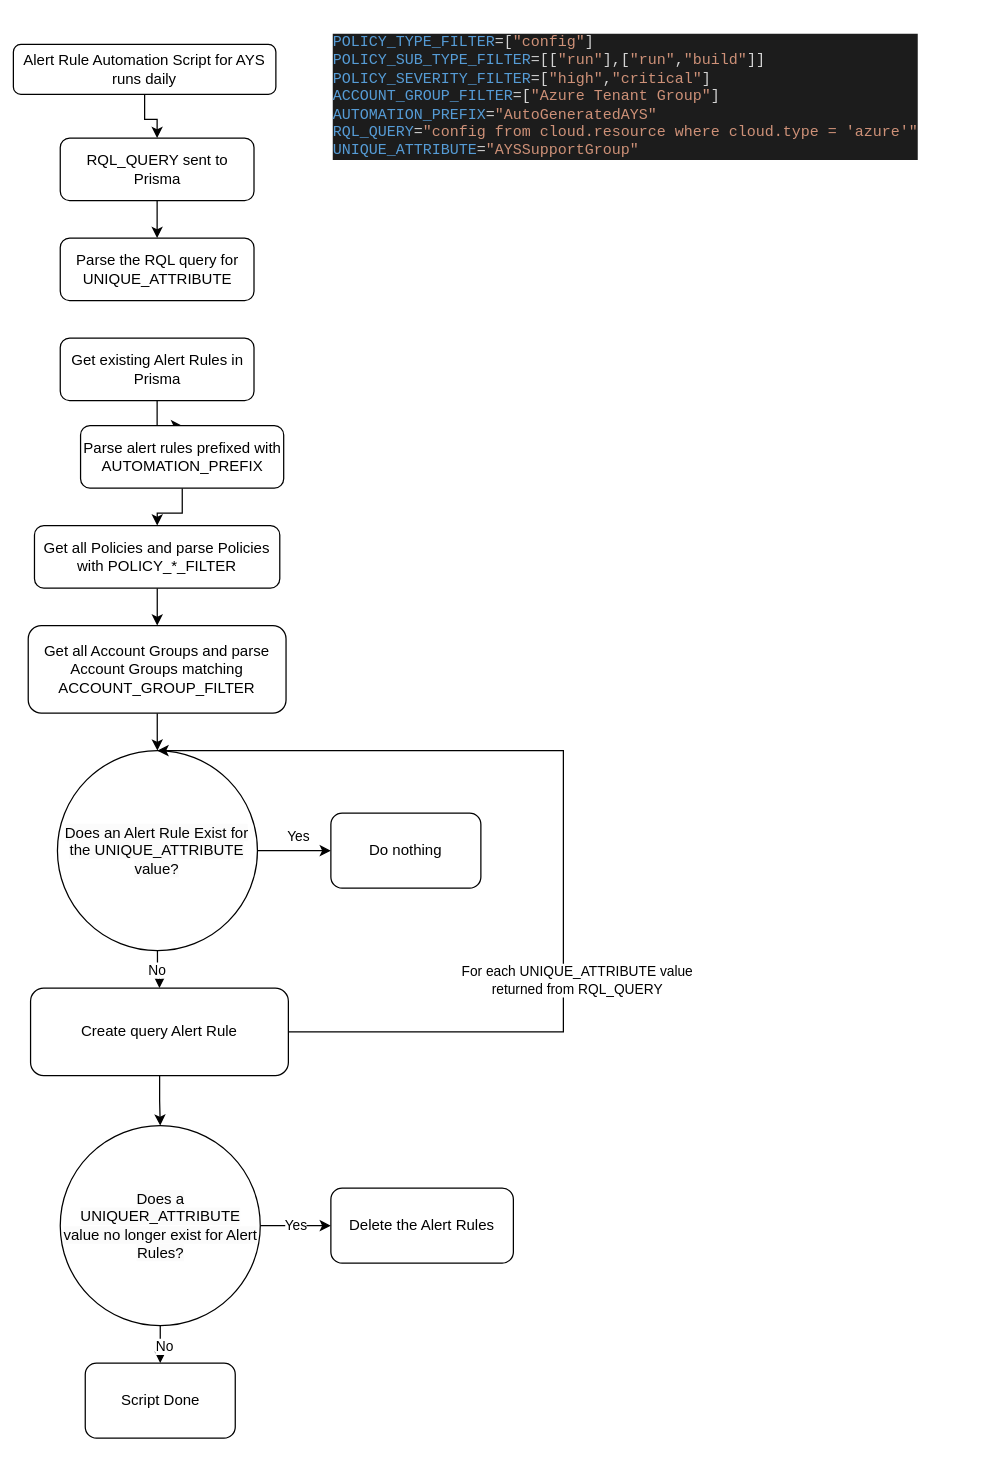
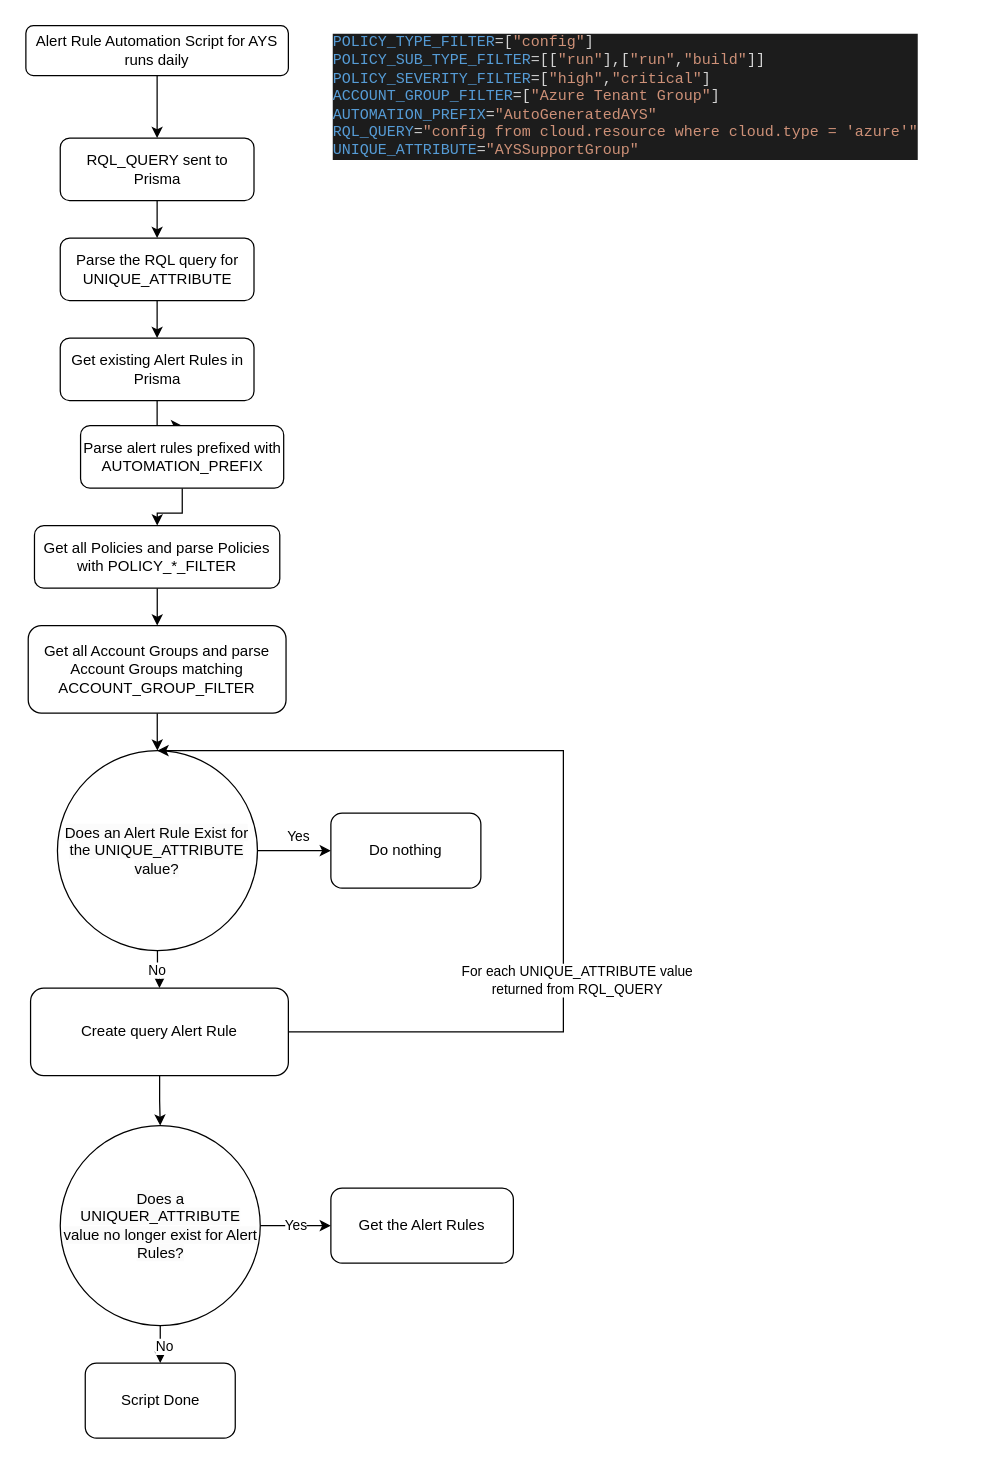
(144, 69) -> (157, 51)
none -> (157, 315)
(422, 1226) -> (422, 1226)
